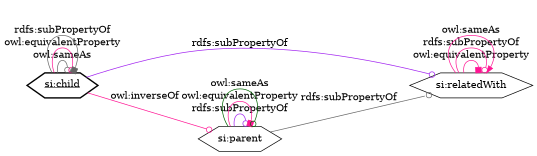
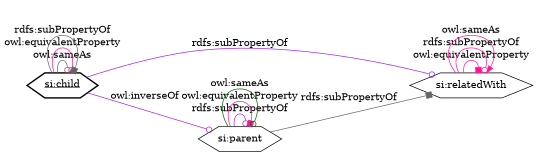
(147, 111) -> (147, 111)
(348, 114) -> (348, 114)
